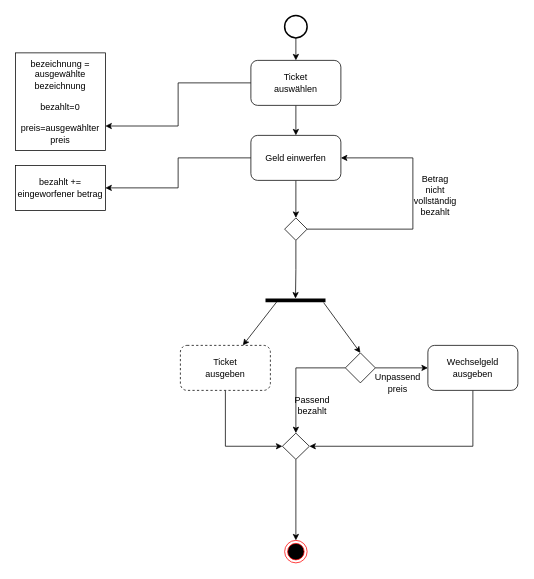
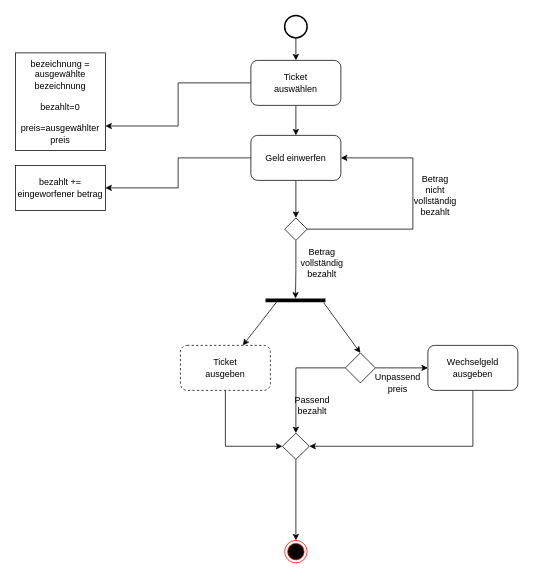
none -> (322, 263)
